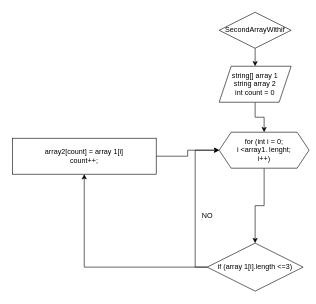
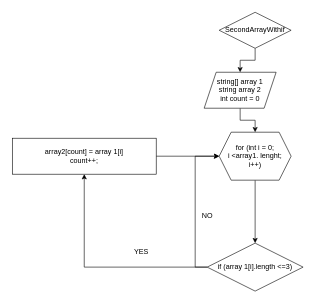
(255, 84) -> (240, 90)
(264, 150) -> (255, 156)
none -> (141, 252)
